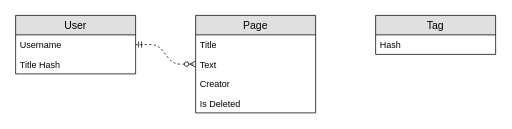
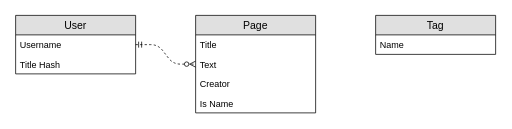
(390, 45) -> (390, 45)
(222, 104) -> (216, 104)
